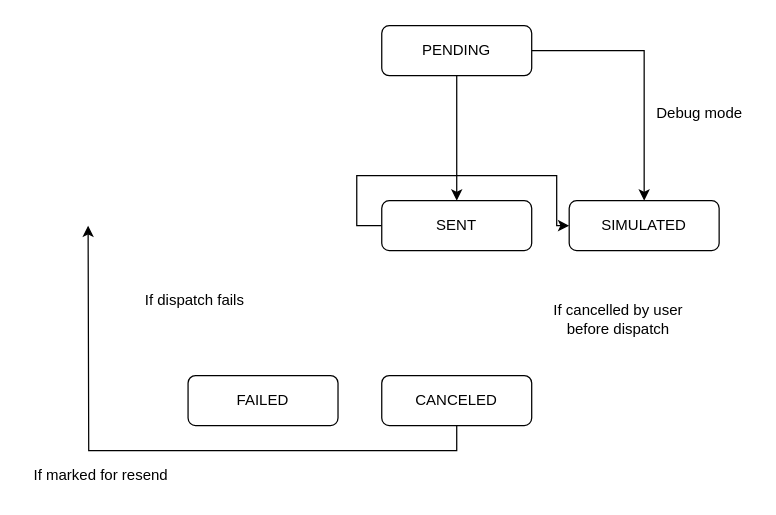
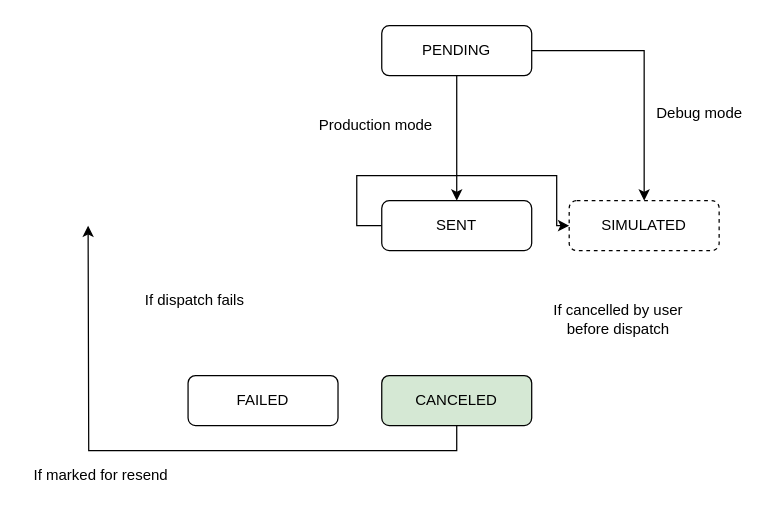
none -> (376, 126)
(644, 226) -> (644, 226)
(457, 401) -> (457, 401)
